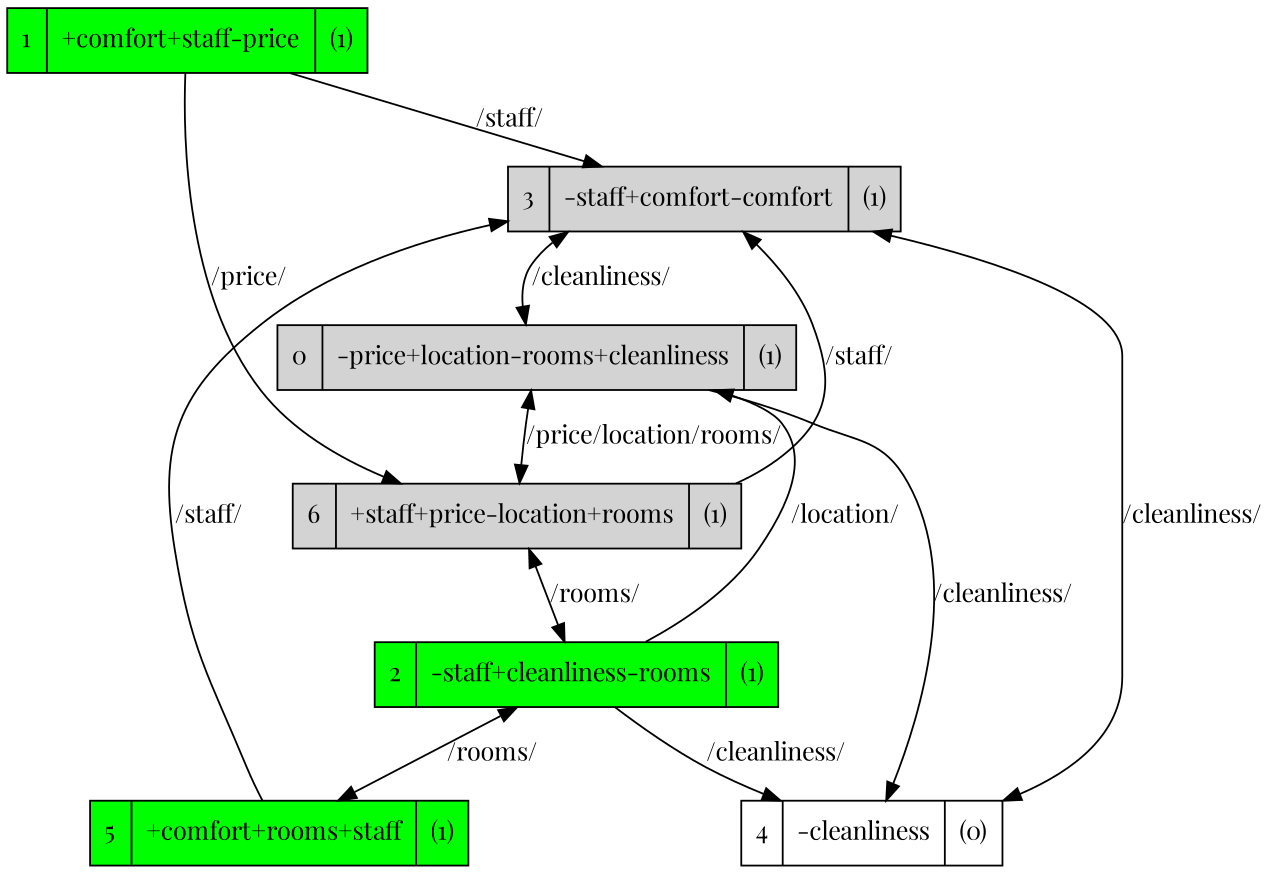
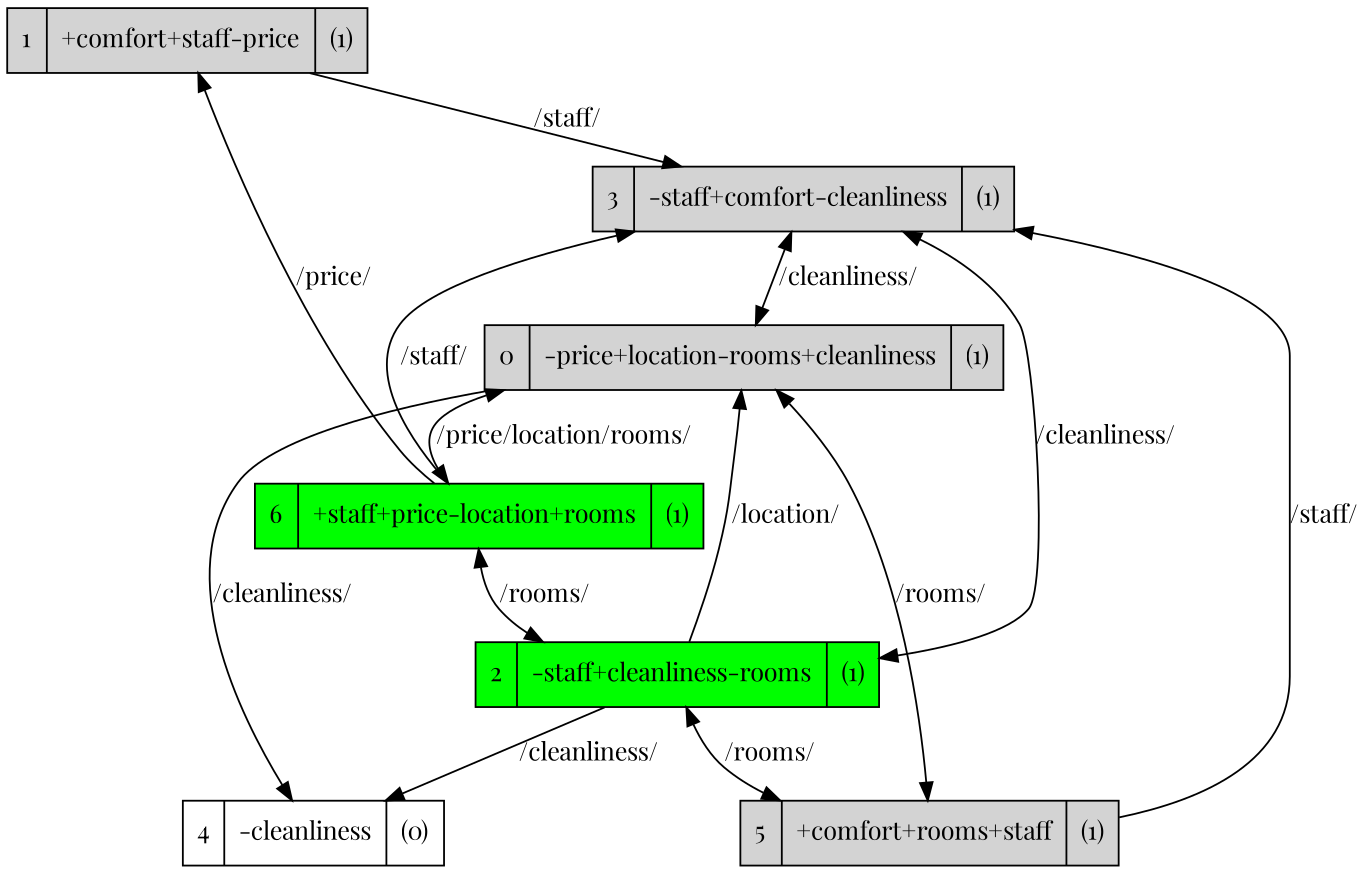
(187, 41) -> (187, 41)
(699, 198) -> (798, 198)
(218, 311) -> (300, 299)
(1122, 463) -> (1038, 470)
(517, 516) -> (479, 516)
none -> (888, 581)
(279, 833) -> (930, 833)
